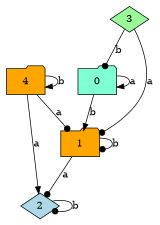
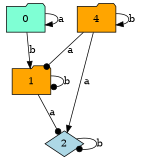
(129, 19) -> none
